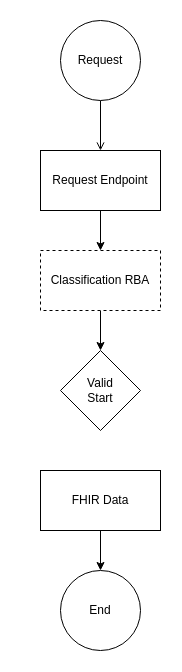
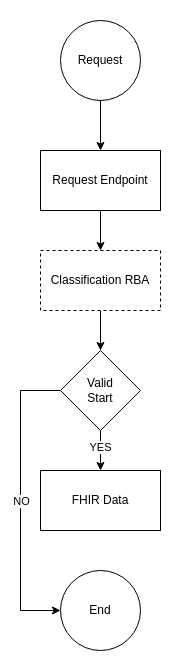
(101, 144) -> (101, 142)
none -> (101, 447)
none -> (21, 497)
(101, 547) -> none
